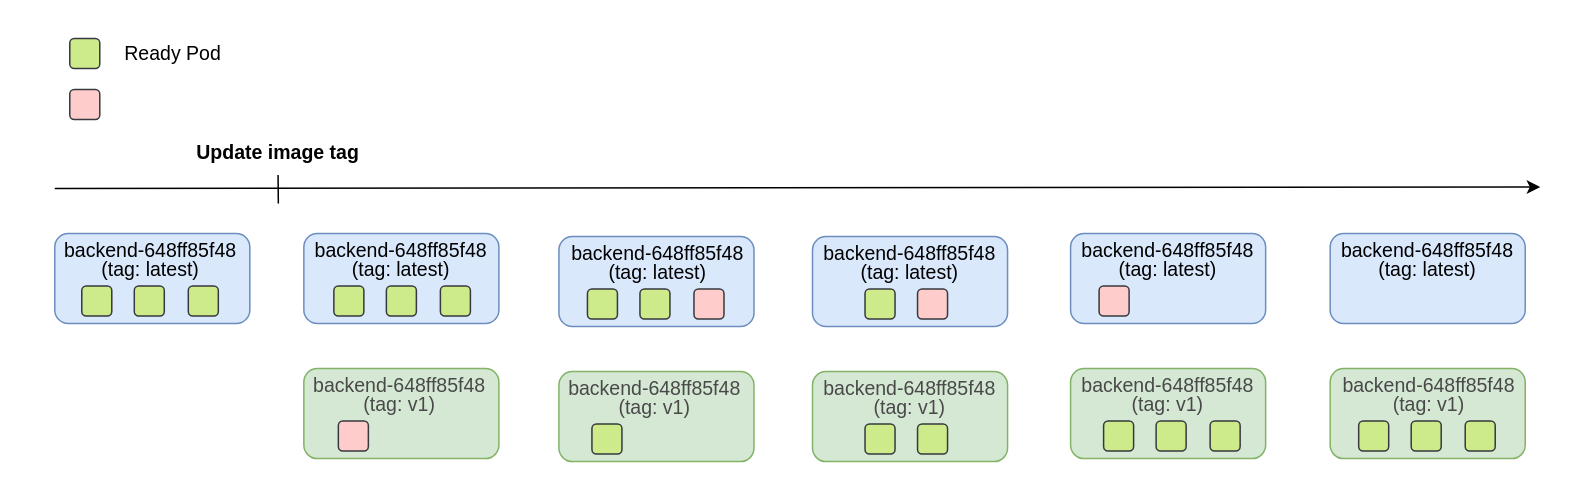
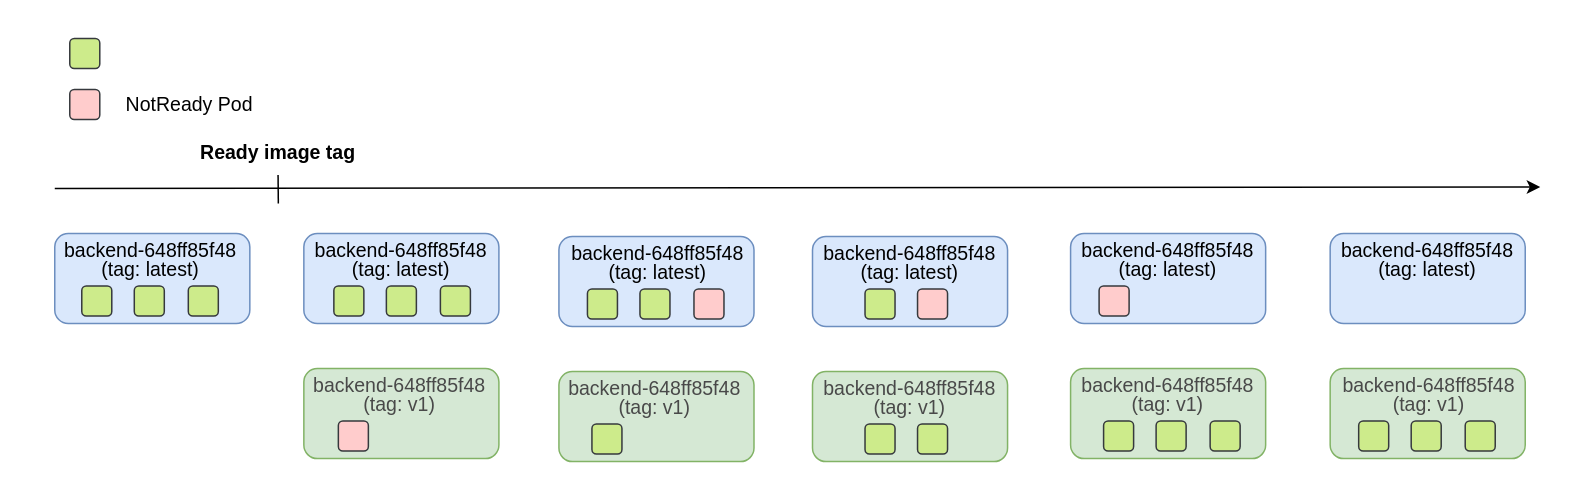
(173, 53) -> none
none -> (190, 104)
(278, 152) -> (278, 152)
